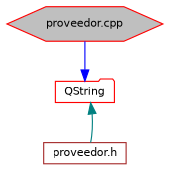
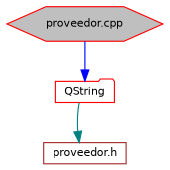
(92, 128) -> (78, 117)
